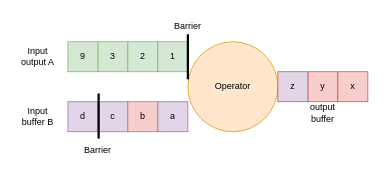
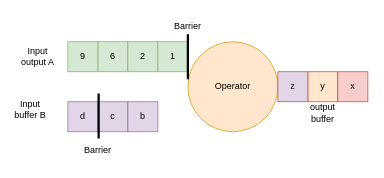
(113, 57) -> (113, 57)
(323, 87) -> (323, 87)
(38, 117) -> (30, 109)
(143, 117) -> (143, 117)
(173, 117) -> none
